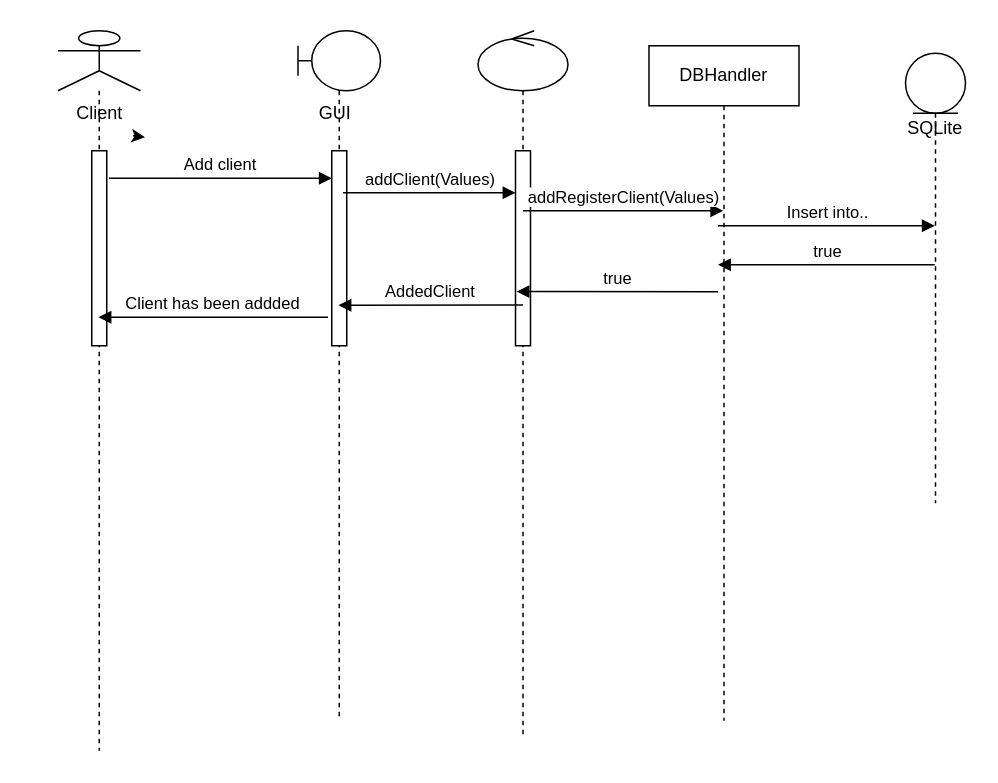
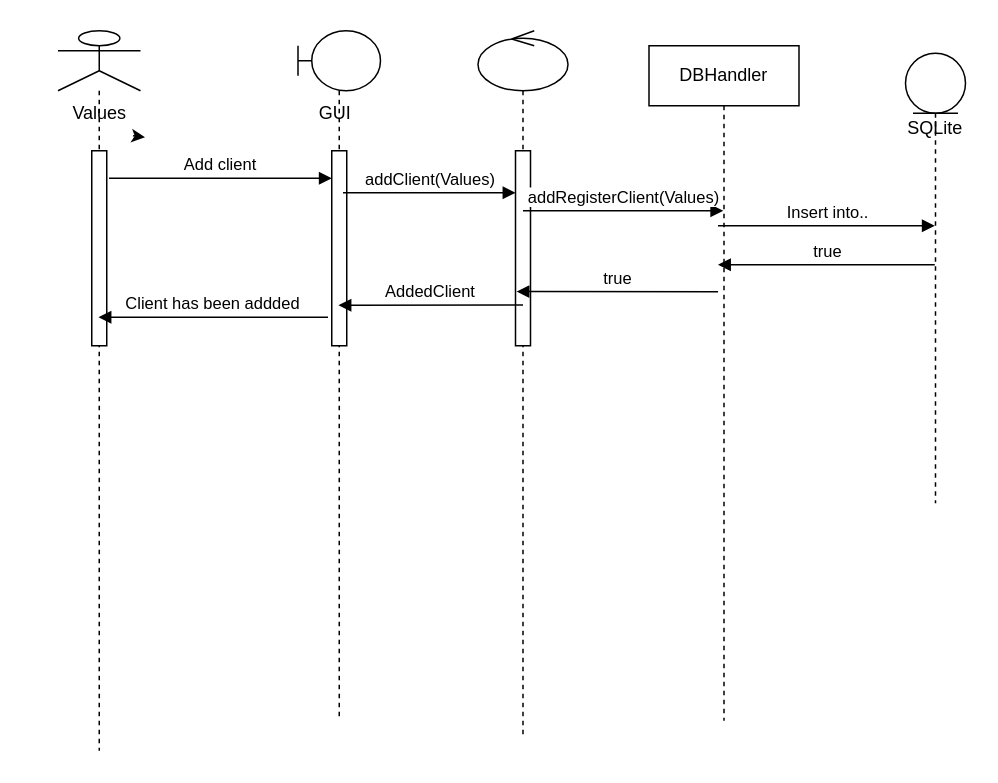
(100, 113) -> (100, 113)
